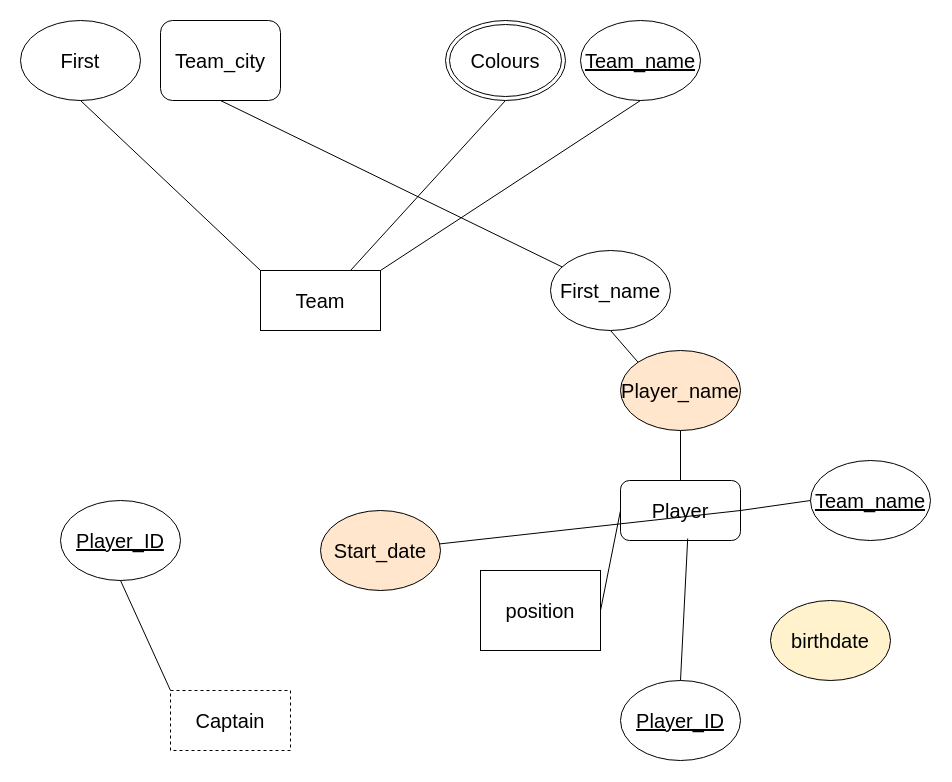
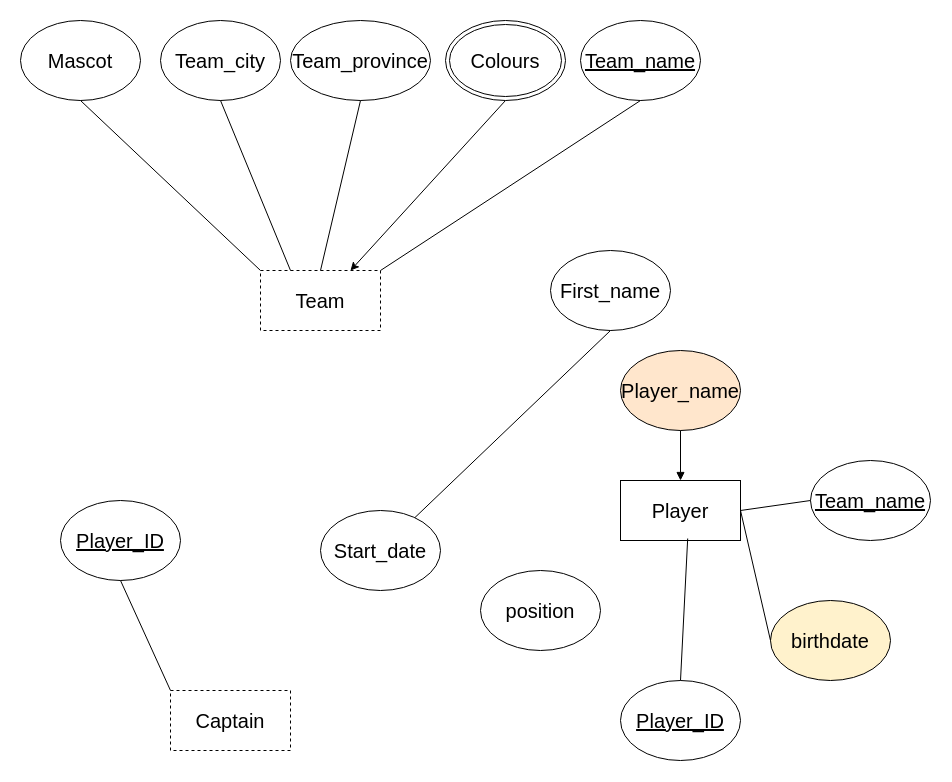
(81, 61) -> (81, 61)
(221, 61) -> (221, 61)
none -> (361, 61)
(391, 183) -> (255, 185)
none -> (341, 186)
(354, 267) -> (356, 264)
(321, 301) -> (321, 301)
(624, 346) -> (513, 424)
(681, 474) -> (681, 471)
(681, 511) -> (681, 511)
(589, 527) -> (755, 575)
(381, 551) -> (381, 551)
(611, 560) -> none
(541, 611) -> (541, 611)
